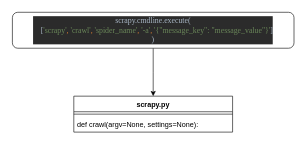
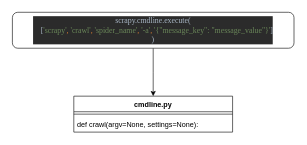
(153, 104) -> (153, 104)
